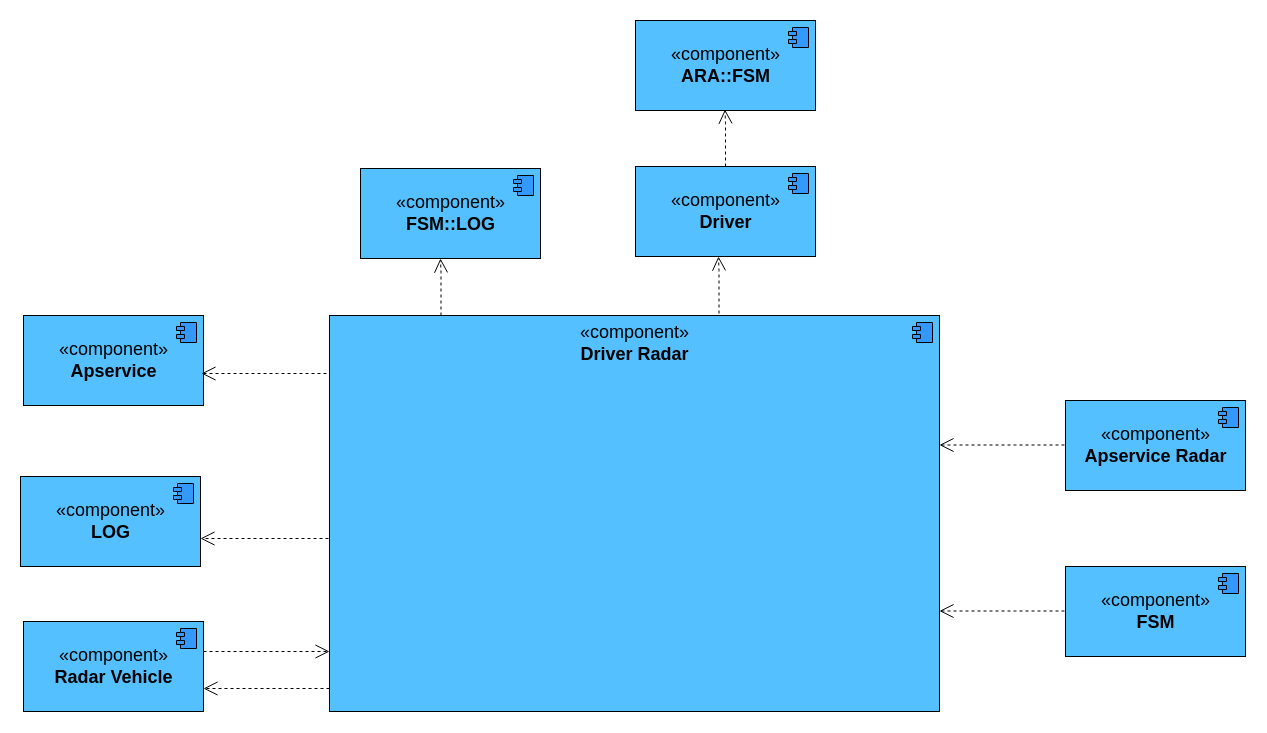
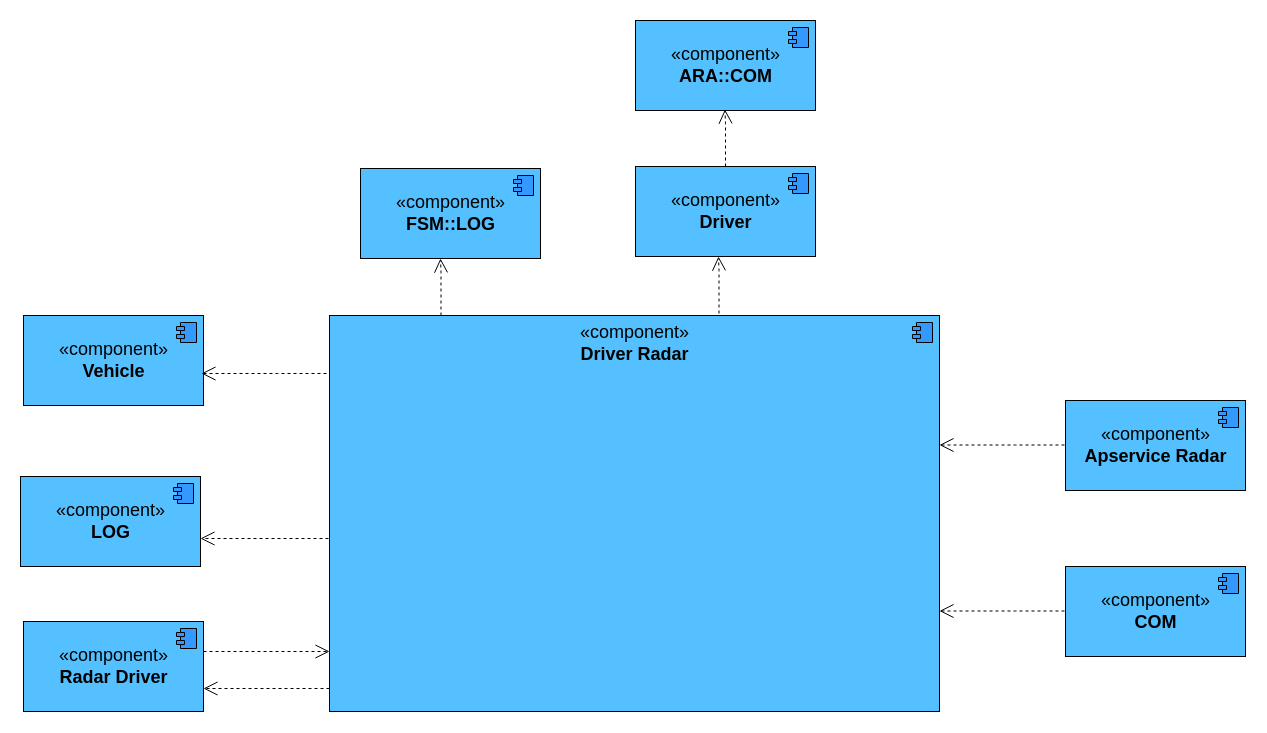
(726, 66) -> (726, 66)
(114, 361) -> (114, 361)
(1156, 612) -> (1156, 612)
(114, 667) -> (114, 667)
